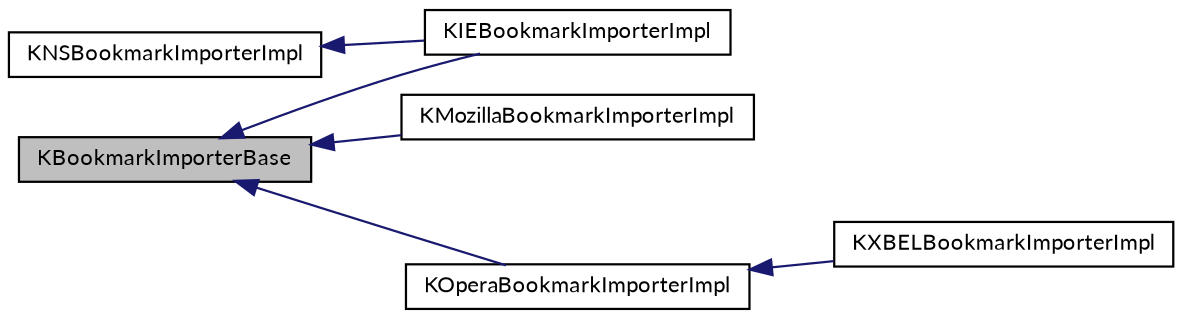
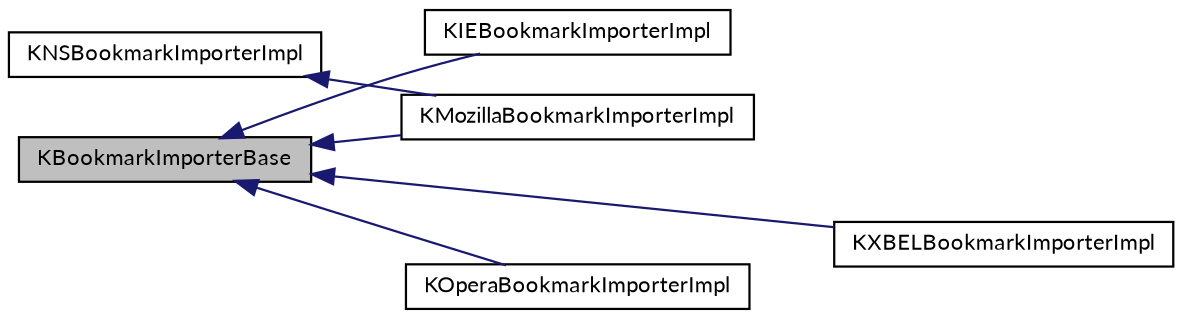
(384, 43) -> (399, 90)
(803, 264) -> (584, 202)
